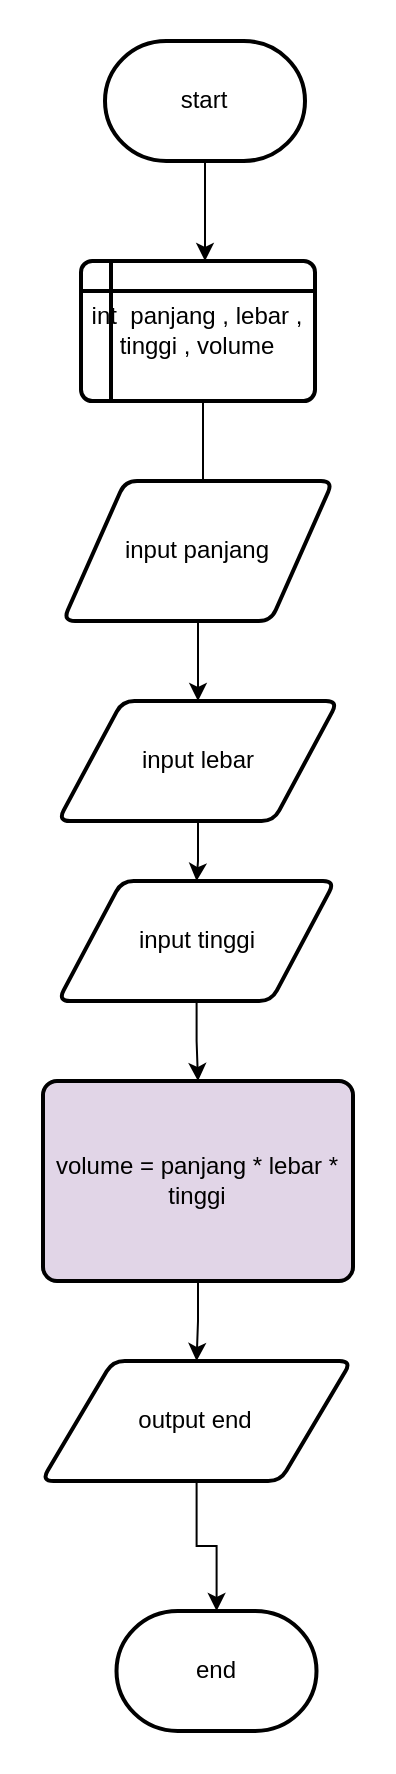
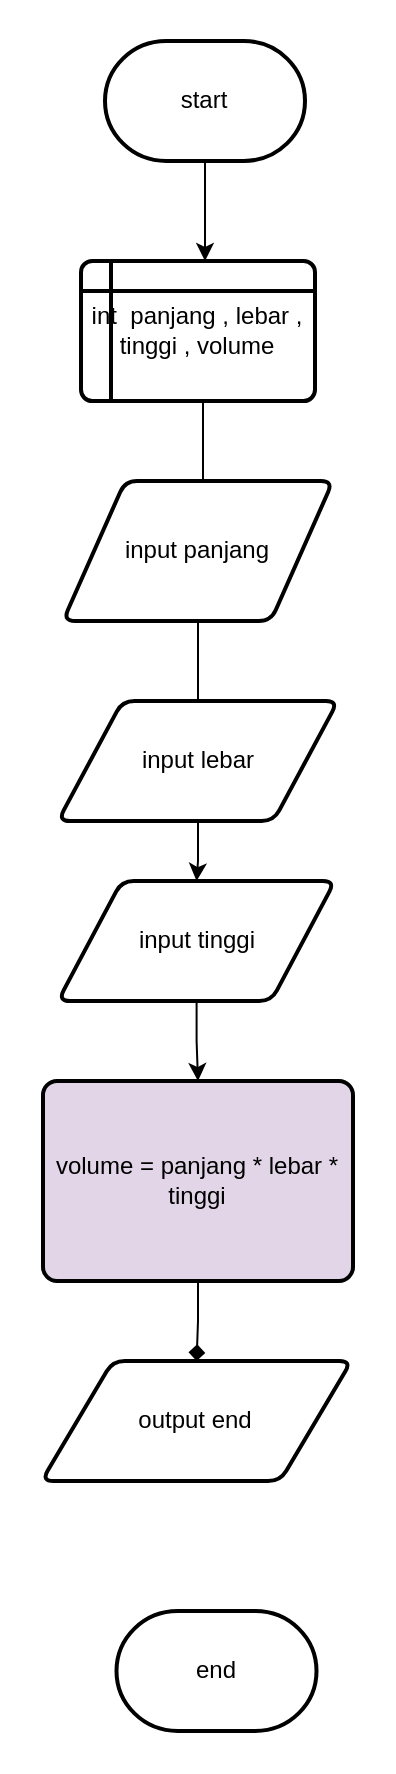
(198, 686) -> (198, 691)
(197, 1346) -> (197, 1345)
(200, 1546) -> none
